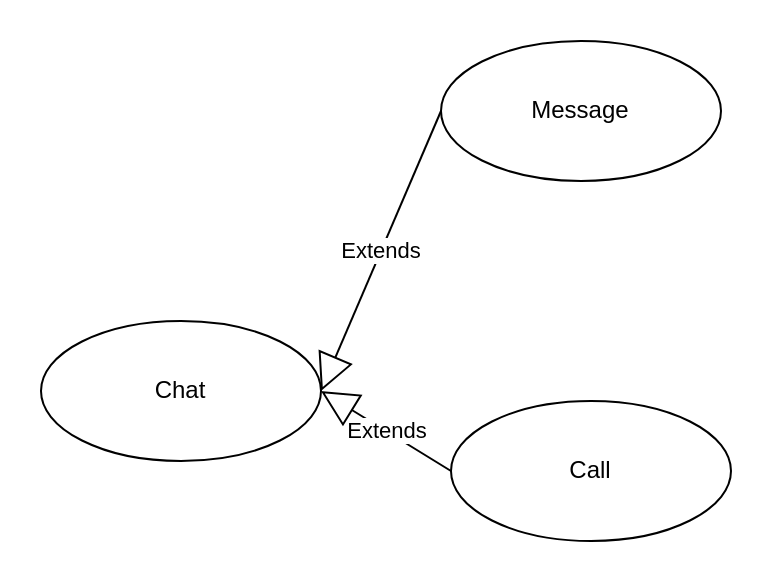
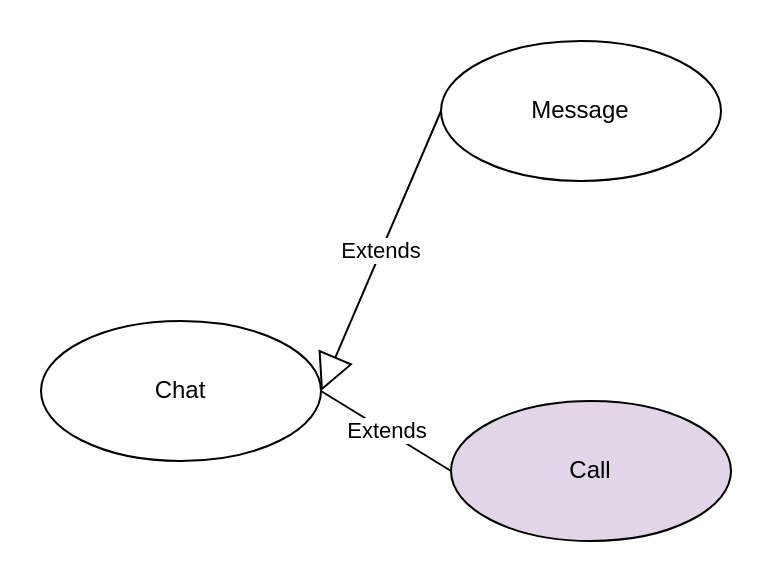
(353, 411) -> (337, 401)
(591, 471) -> (591, 471)
